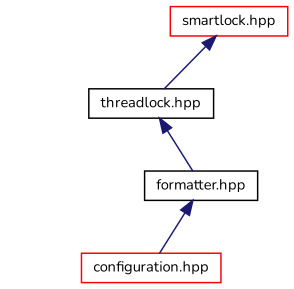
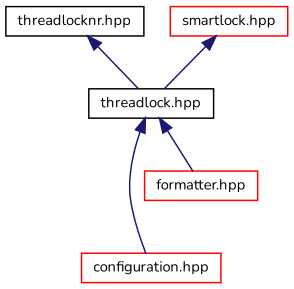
none -> (75, 21)
(201, 186) -> (201, 186)
(172, 233) -> (130, 193)
